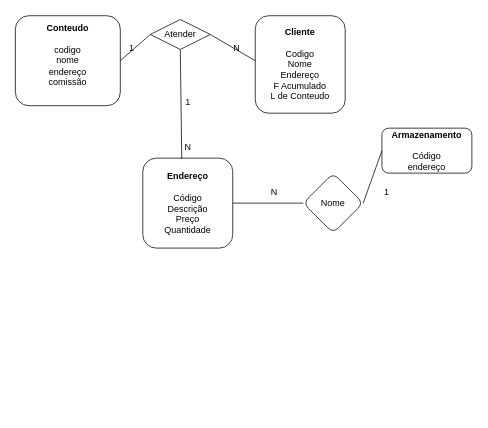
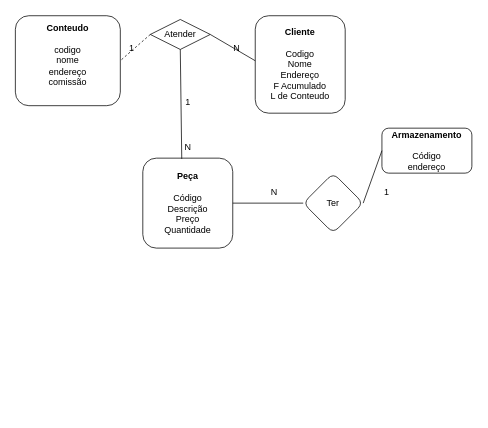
(136, 47) -> (136, 47)
(188, 203) -> (188, 203)
(333, 203) -> (333, 203)
